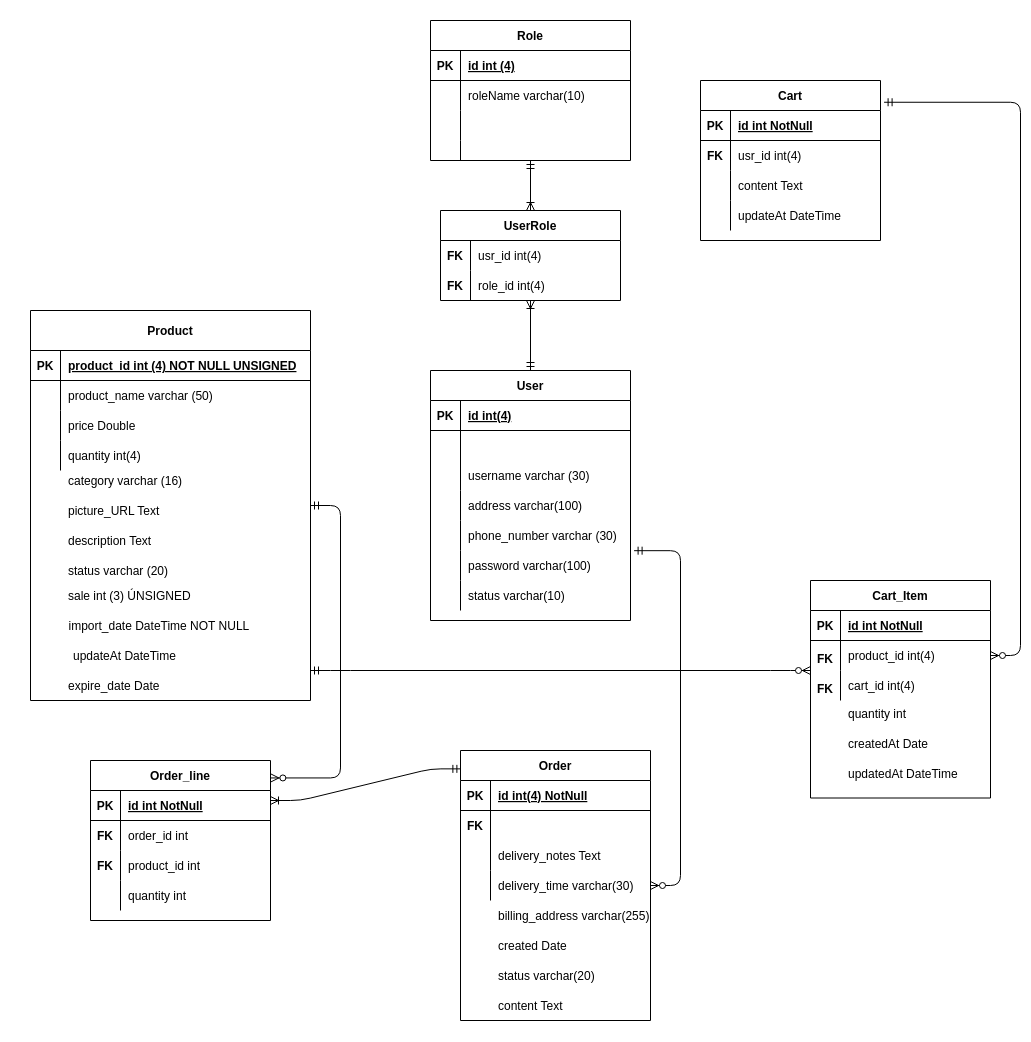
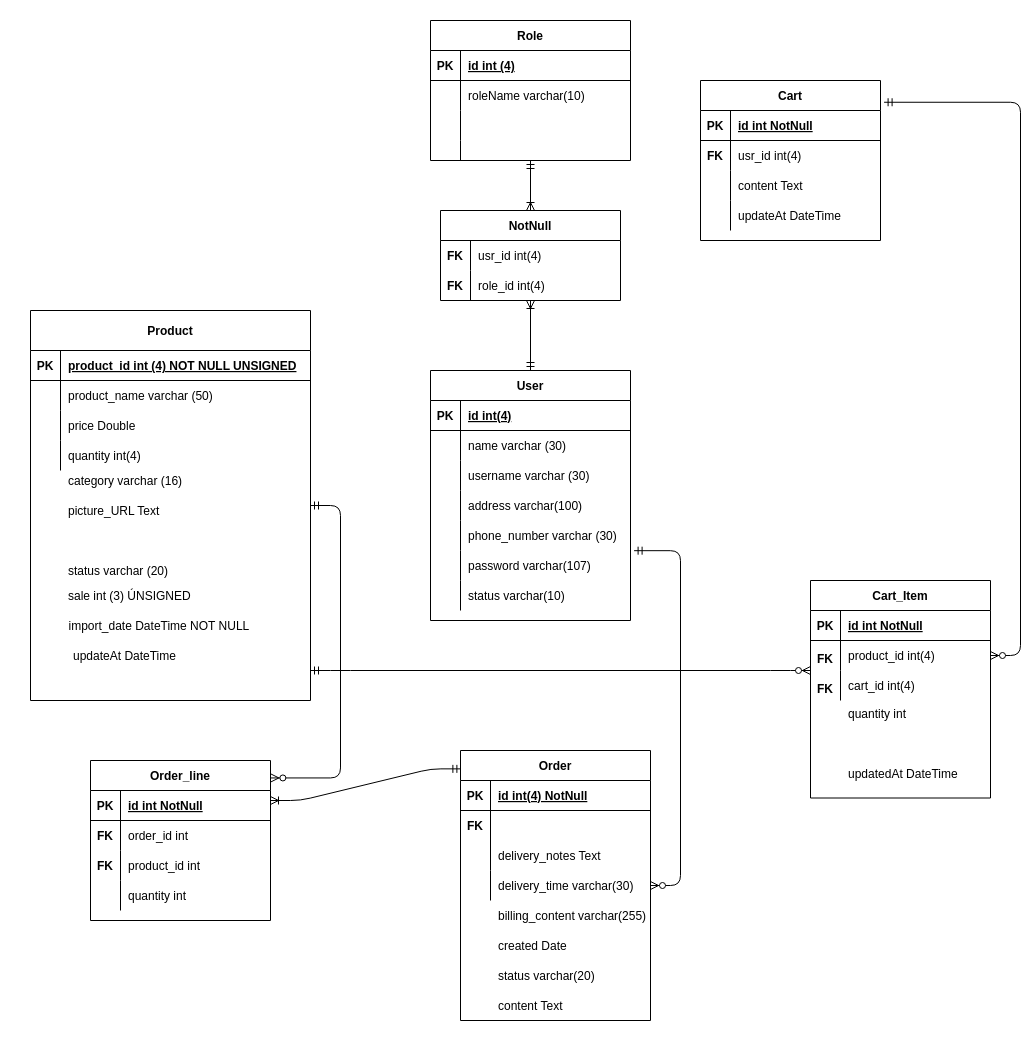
(530, 226) -> (530, 226)
none -> (546, 446)
(146, 541) -> none
(537, 566) -> (537, 566)
(146, 686) -> none
(916, 743) -> none
(584, 916) -> (584, 916)
